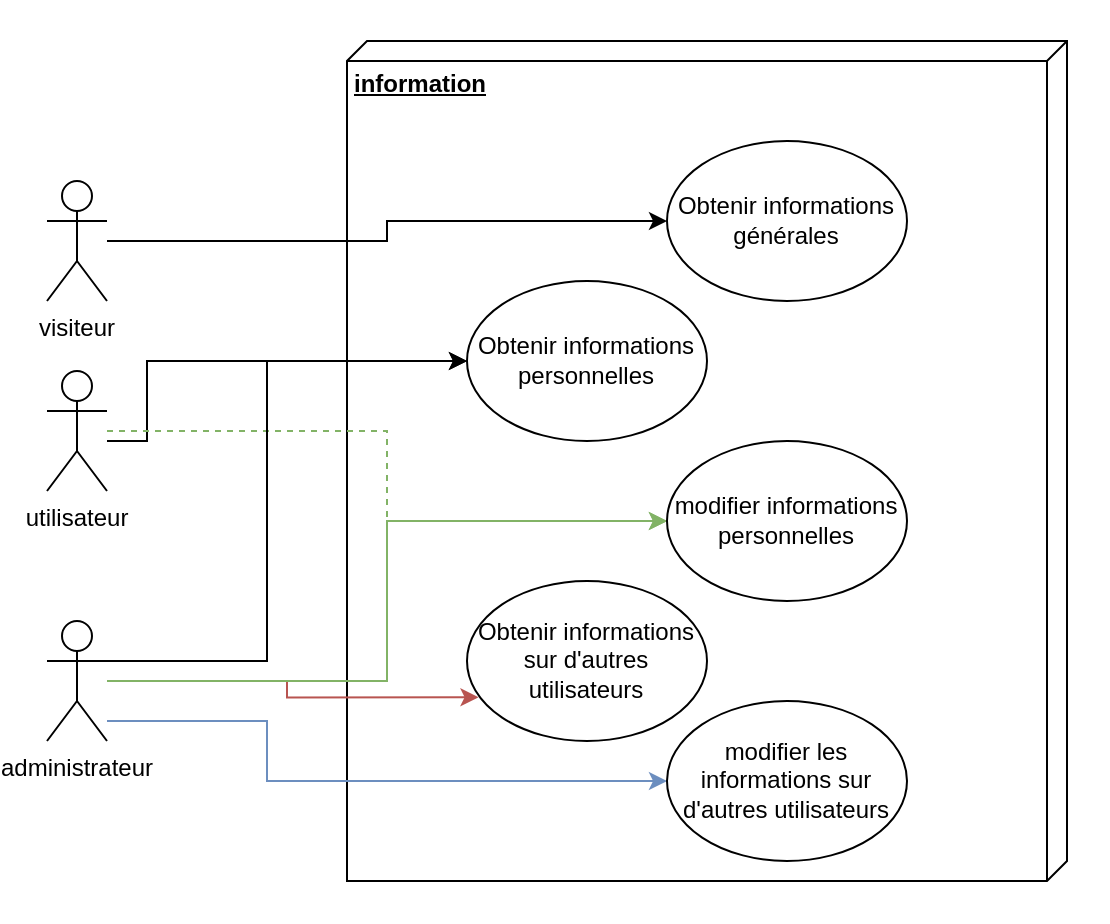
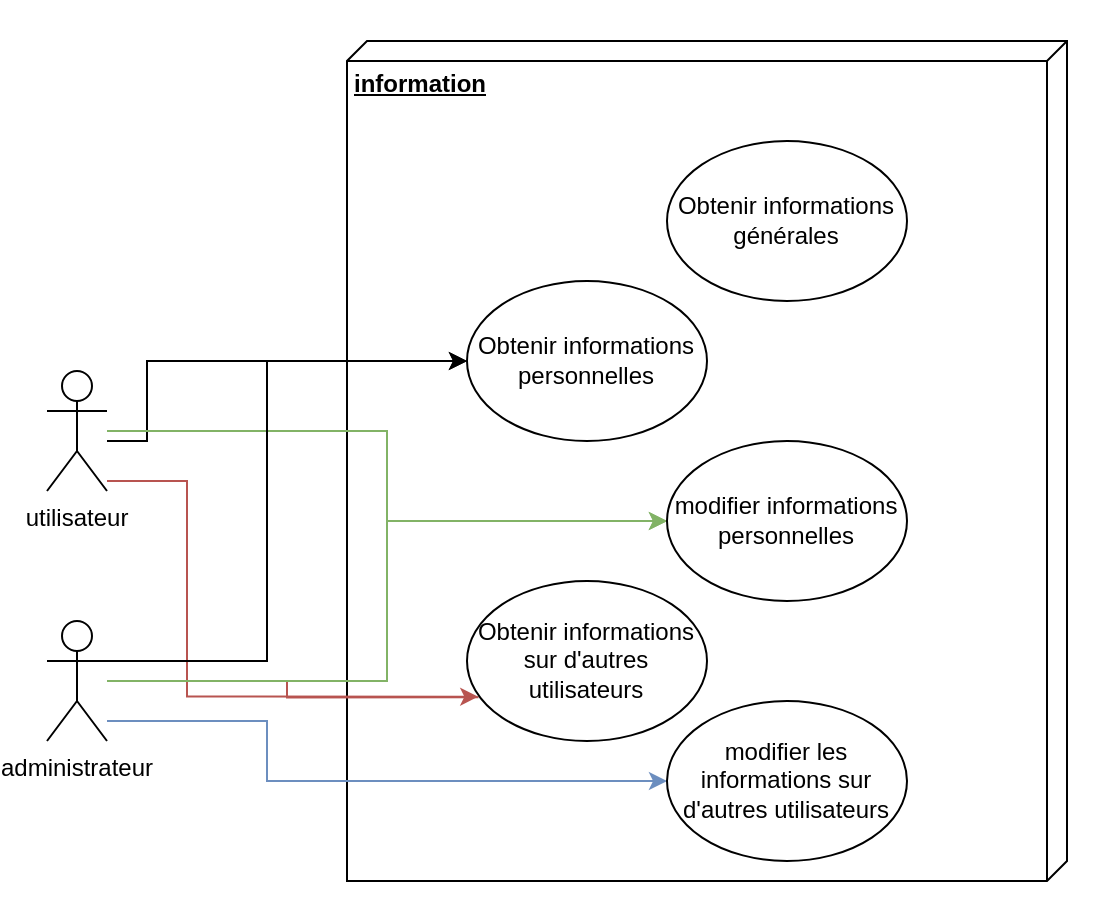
(387, 238) -> none
(77, 241) -> none
(292, 431) -> (292, 431)
none -> (187, 597)
(287, 693) -> (475, 697)
